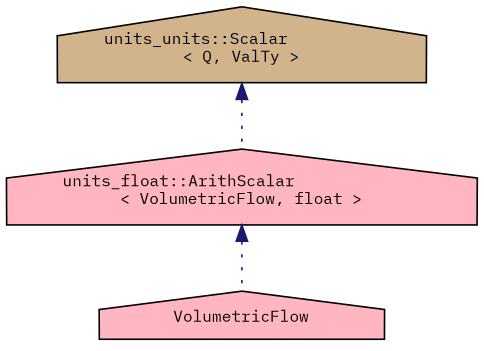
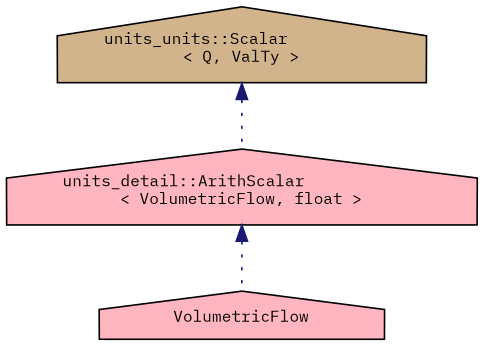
(242, 191) -> (242, 191)
